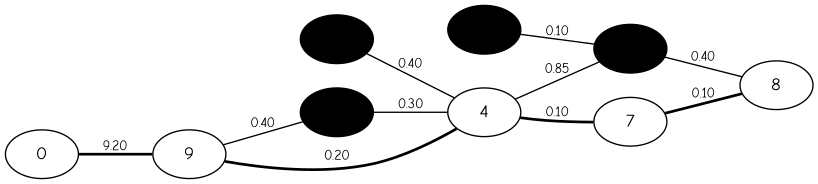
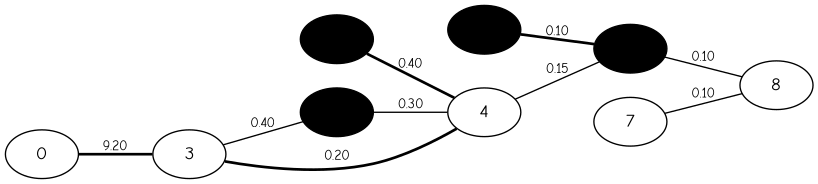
(557, 39) -> (557, 39)
(703, 57) -> (703, 57)
(557, 70) -> (557, 70)
(411, 76) -> (411, 76)
(704, 103) -> (704, 103)
(557, 121) -> none
(189, 154) -> (189, 154)
